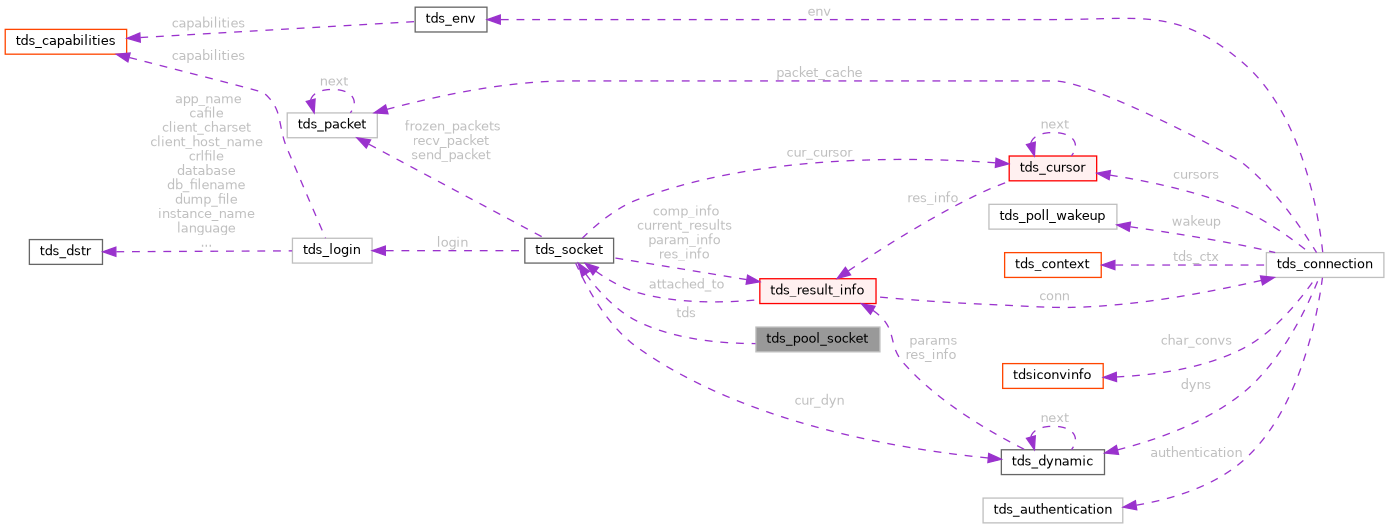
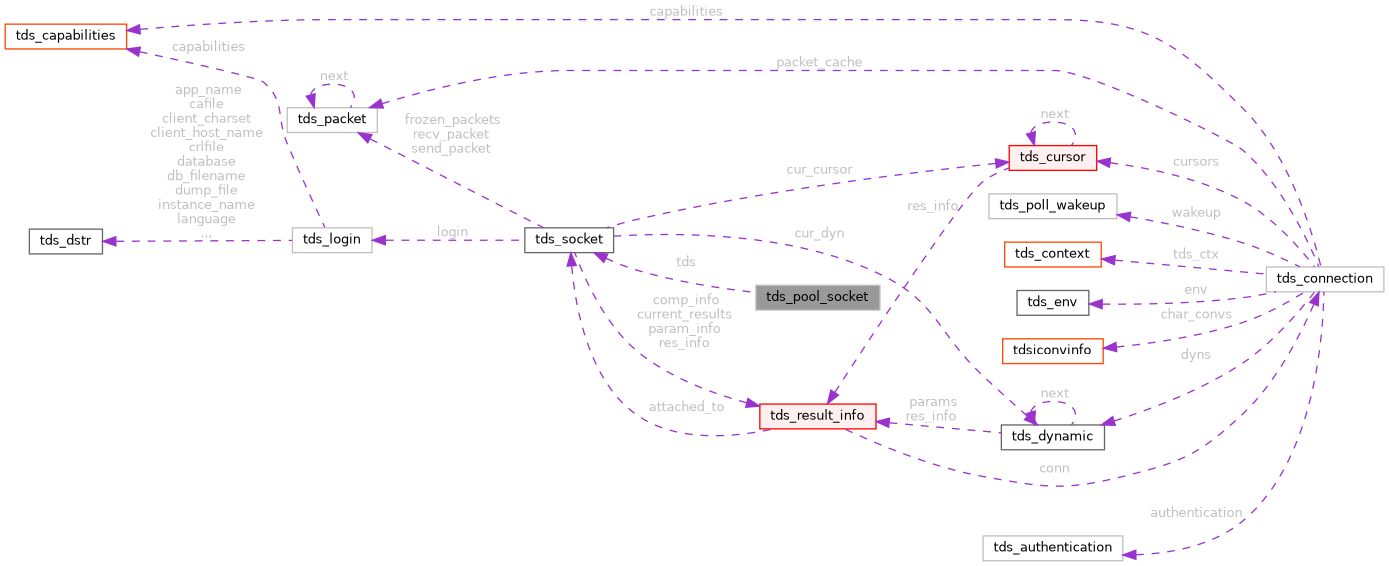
(278, 30) -> (795, 20)
